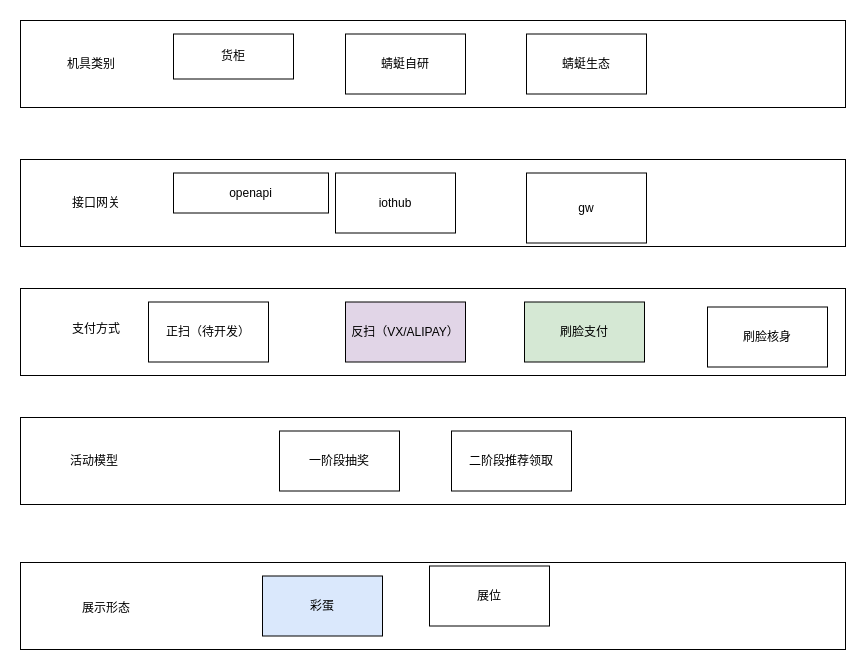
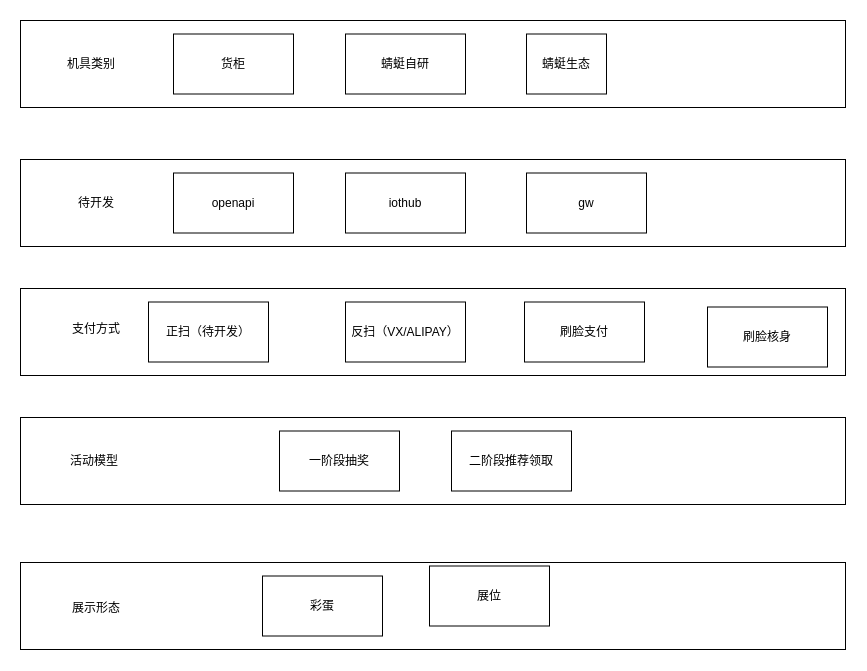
(234, 57) -> (234, 64)
(587, 64) -> (567, 64)
(251, 193) -> (234, 203)
(396, 203) -> (406, 203)
(97, 204) -> (97, 204)
(587, 208) -> (587, 203)
(406, 332) -> (406, 332)
(585, 332) -> (585, 332)
(323, 606) -> (323, 606)
(107, 609) -> (97, 609)
